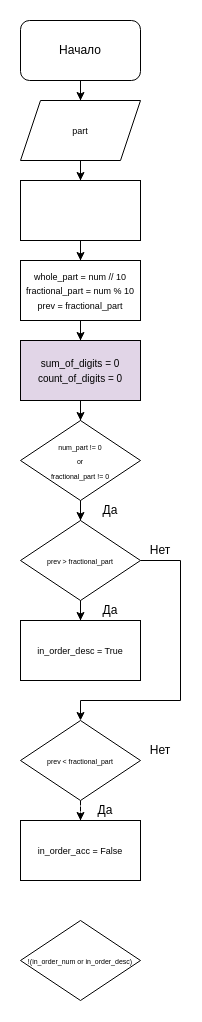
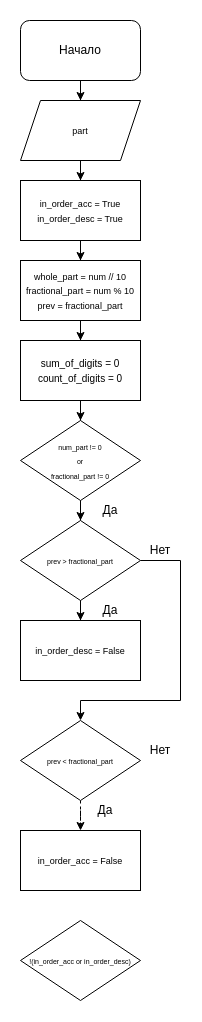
none -> (81, 211)
(81, 371) -> (81, 371)
(81, 651) -> (81, 651)
(81, 851) -> (81, 861)
(81, 961) -> (81, 961)
